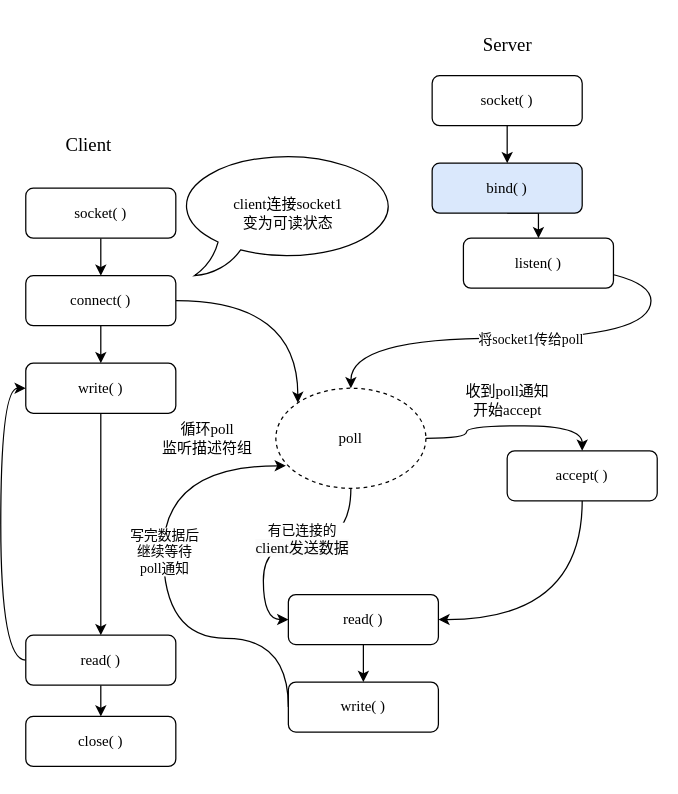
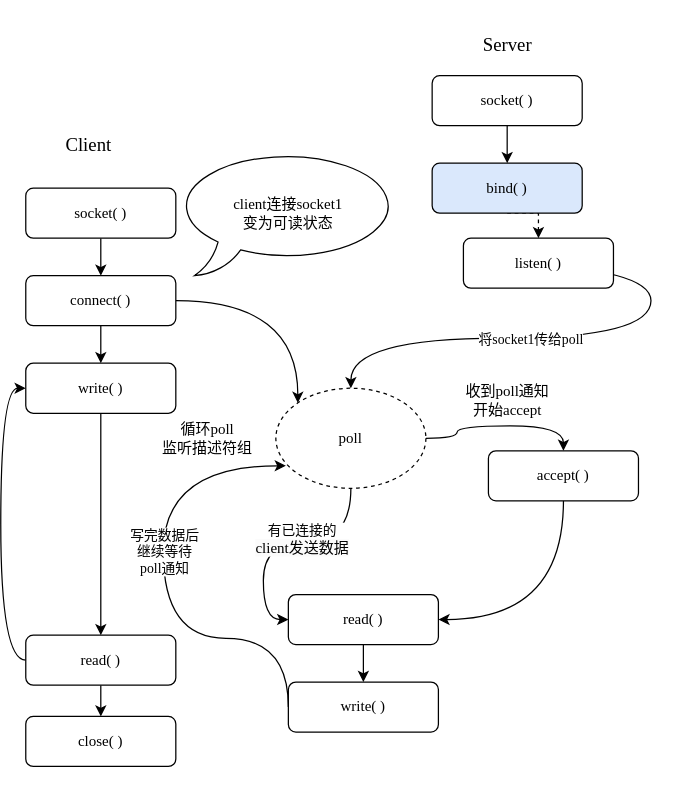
(538, 221) -> (538, 221)
(582, 476) -> (563, 476)
